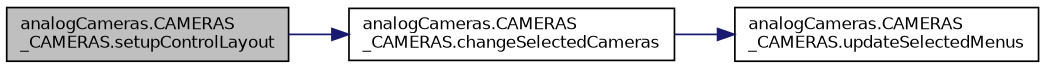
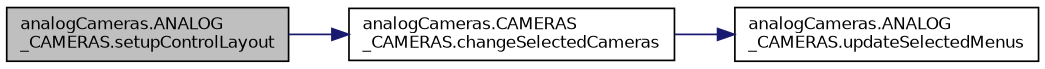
(148, 34) -> (148, 34)
(887, 34) -> (887, 34)
